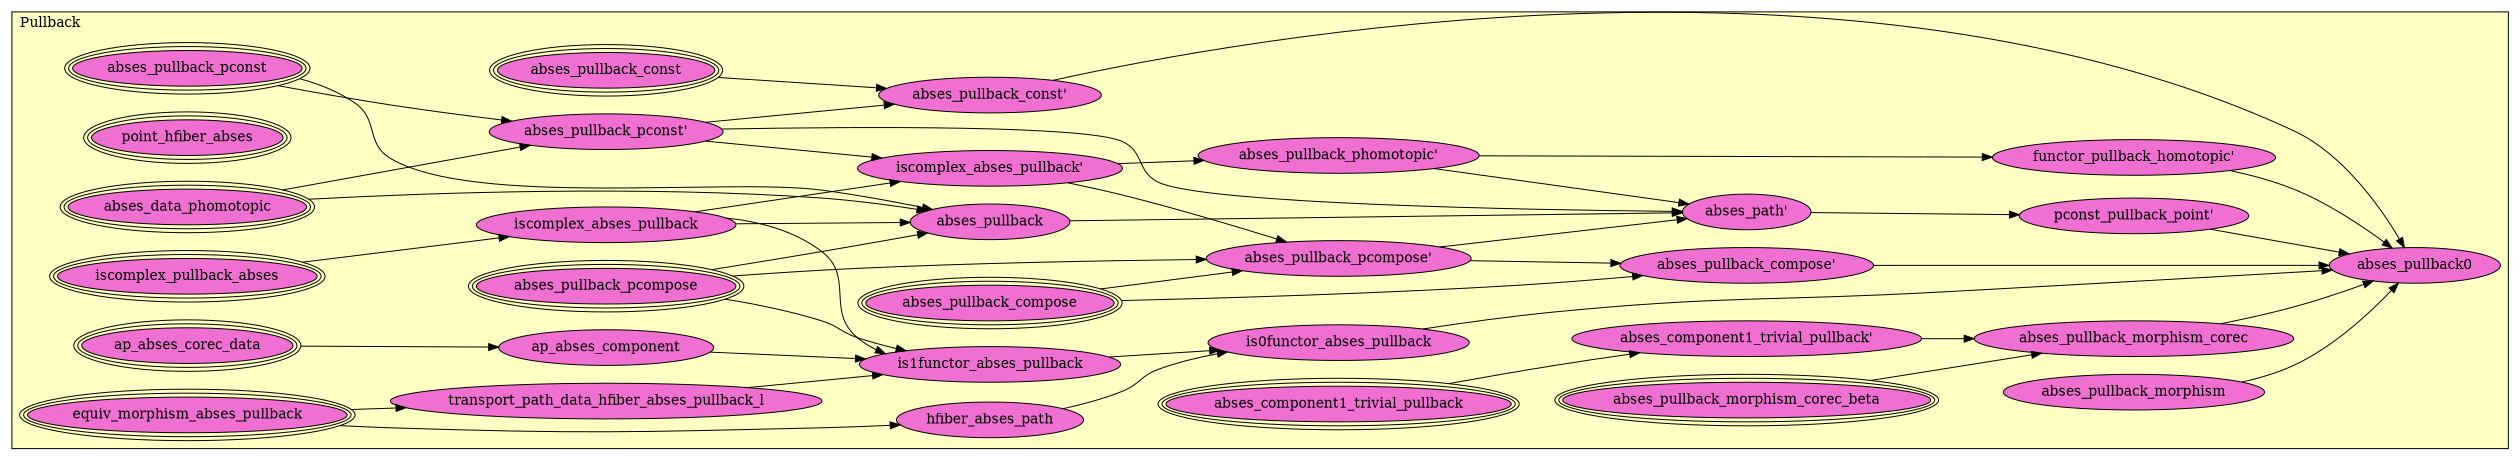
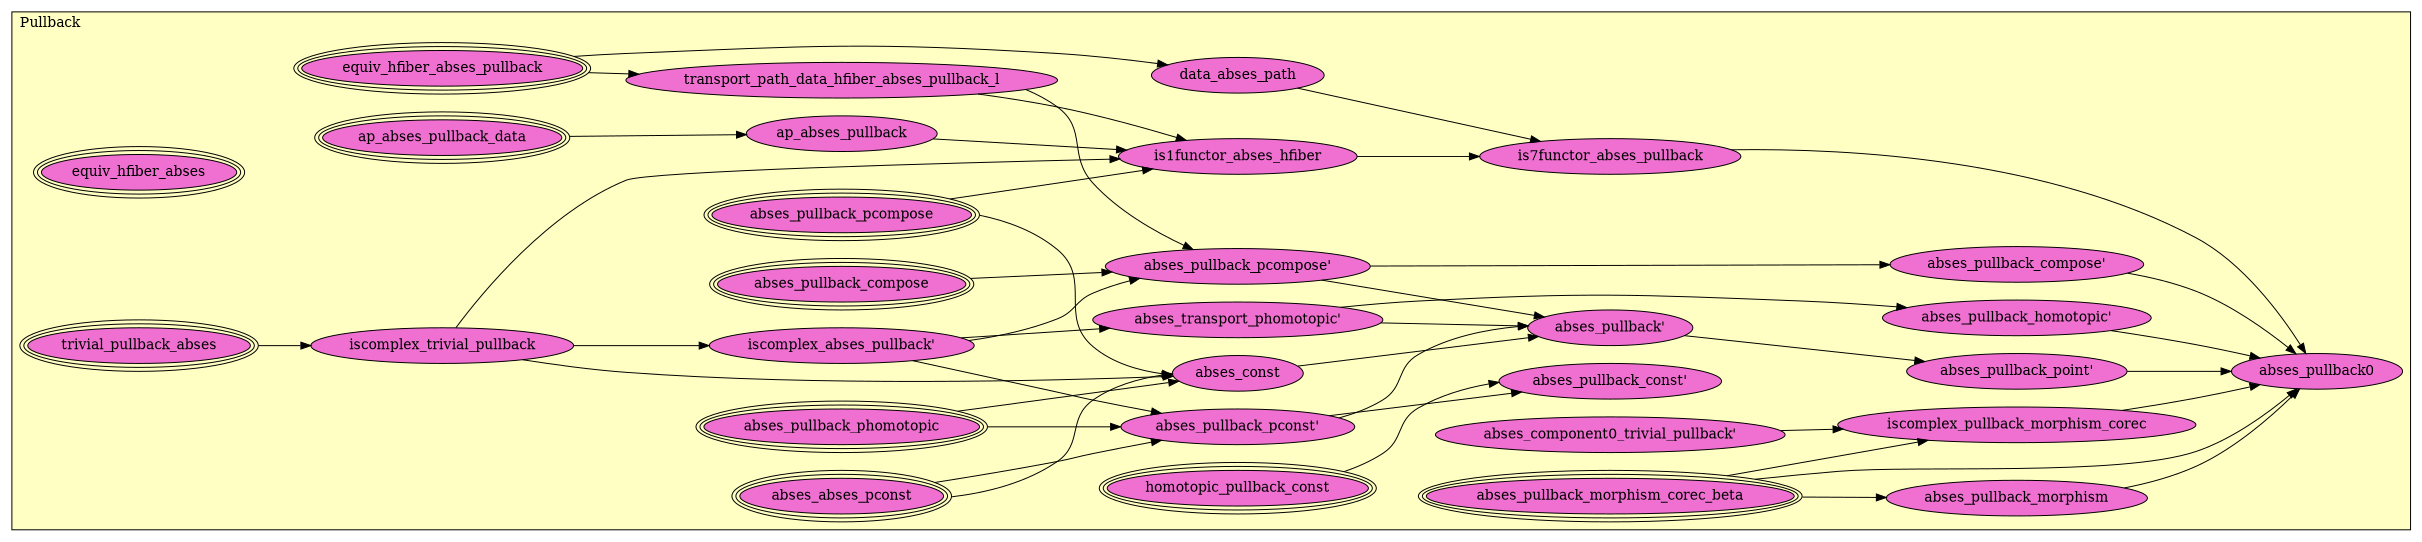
(1826, 21) -> (2031, 468)
(187, 68) -> (842, 496)
(606, 70) -> (1238, 488)
(187, 138) -> (139, 172)
(789, 149) -> (1032, 387)
(1339, 155) -> (1238, 320)
(2134, 157) -> (2017, 318)
(187, 207) -> (842, 427)
(1747, 212) -> (1610, 328)
(2134, 216) -> (2017, 371)
(990, 222) -> (1238, 373)
(606, 225) -> (442, 346)
(964, 264) -> (1084, 169)
(187, 276) -> (139, 346)
(1377, 292) -> none
(1747, 339) -> (1610, 435)
(2134, 339) -> (2017, 425)
(1339, 343) -> (1610, 156)
(187, 346) -> (442, 138)
(606, 348) -> (842, 134)
(990, 364) -> (1238, 156)
(1339, 404) -> none
(187, 415) -> (442, 68)
(990, 420) -> (1238, 75)
none -> (1839, 497)
